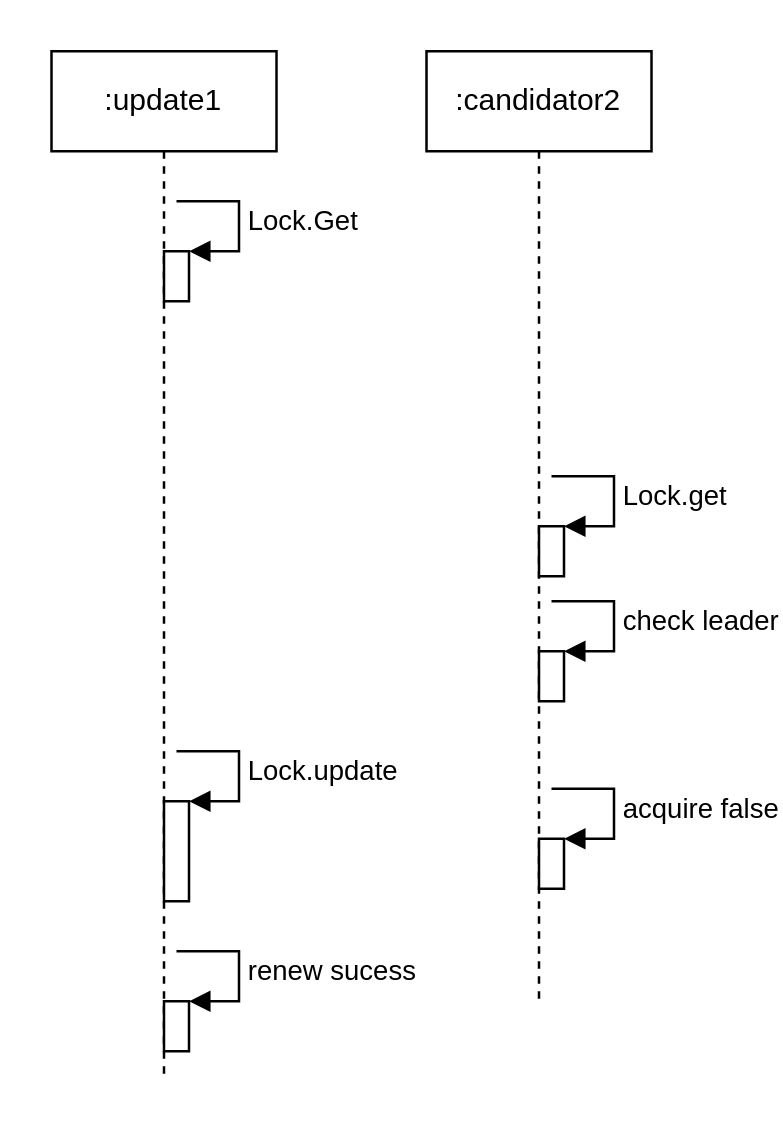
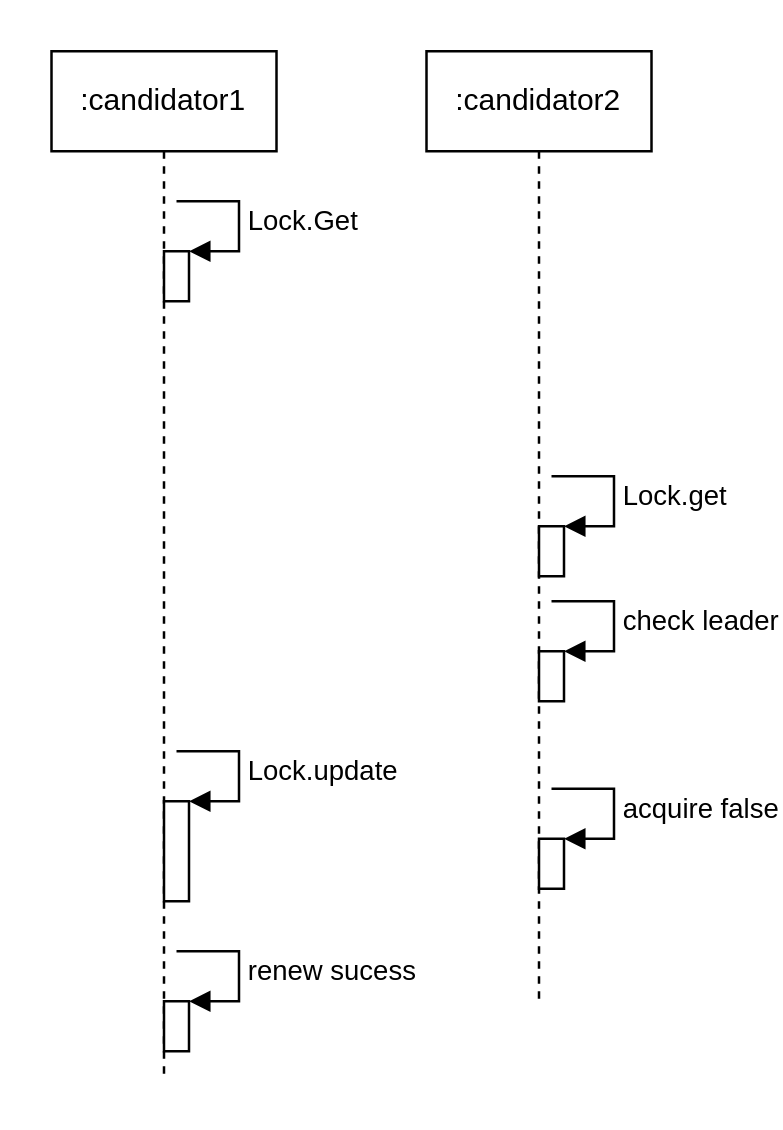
(164, 101) -> (164, 101)
